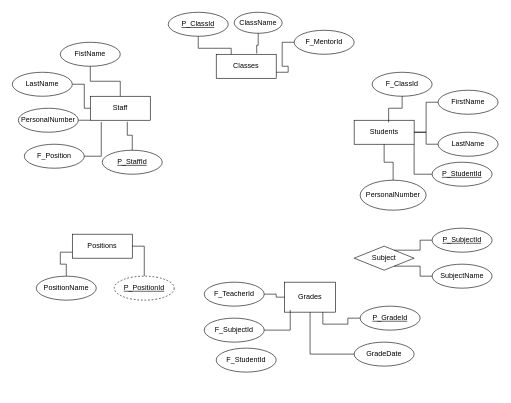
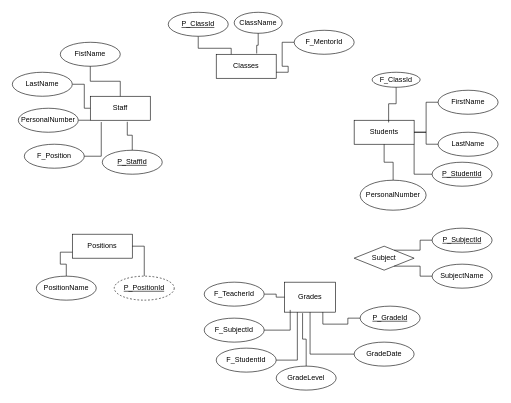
(402, 84) -> (396, 80)
none -> (305, 339)
none -> (297, 347)
none -> (306, 378)
